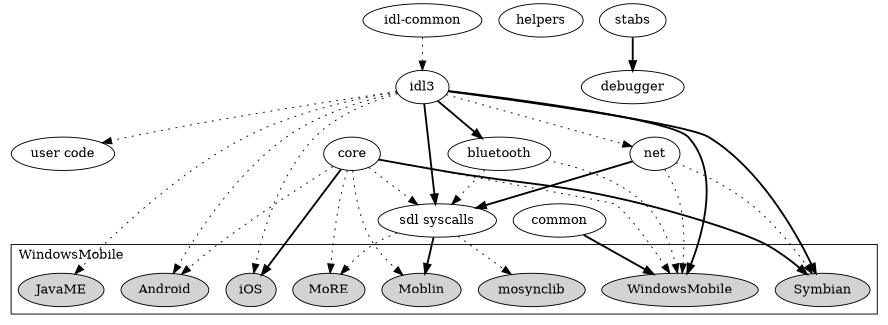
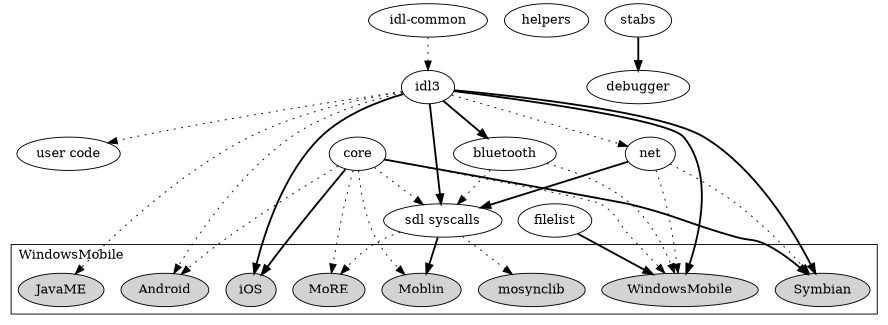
(300, 155) -> (305, 156)
(560, 220) -> (555, 220)
